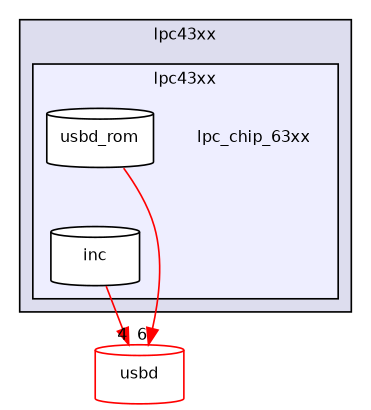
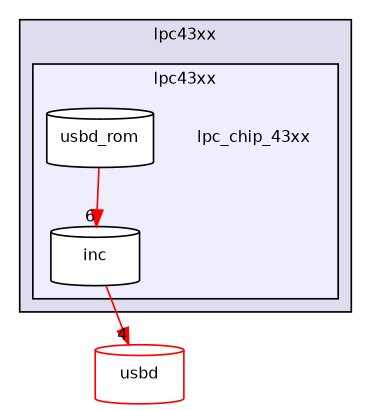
(254, 138) -> (254, 138)
(158, 245) -> (98, 189)
